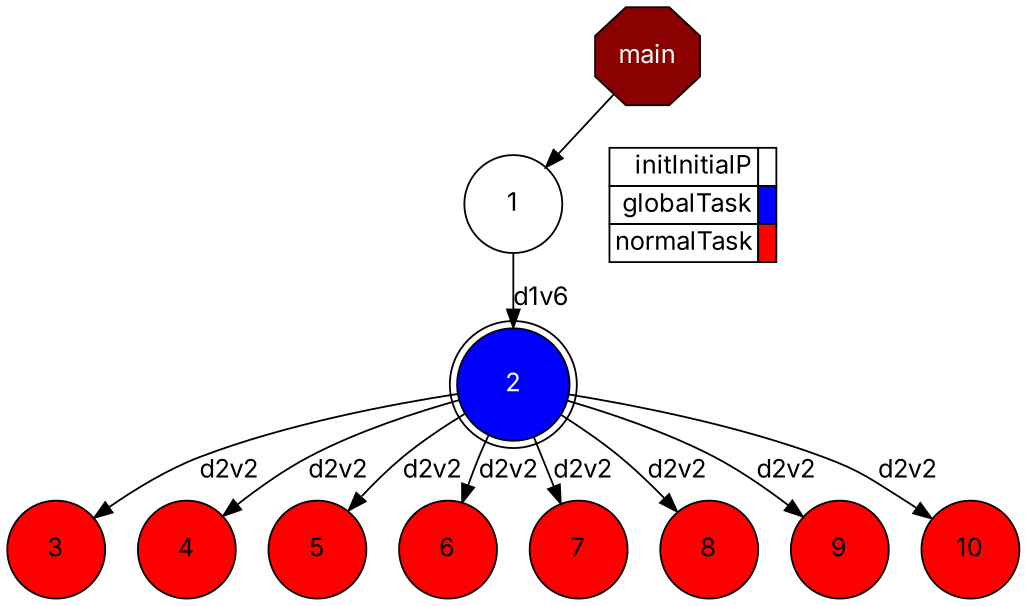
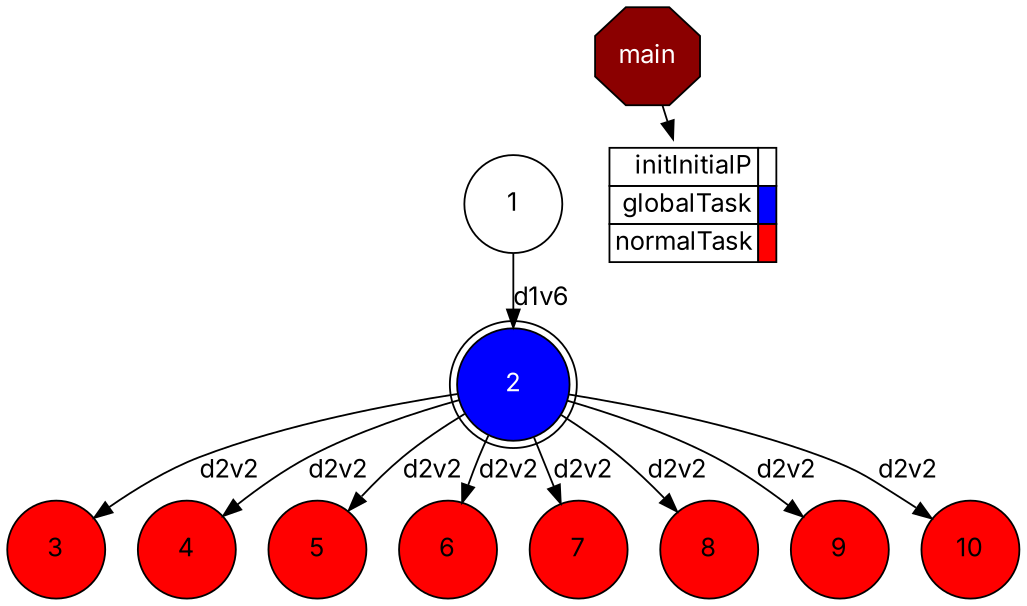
(586, 124) -> (665, 113)
